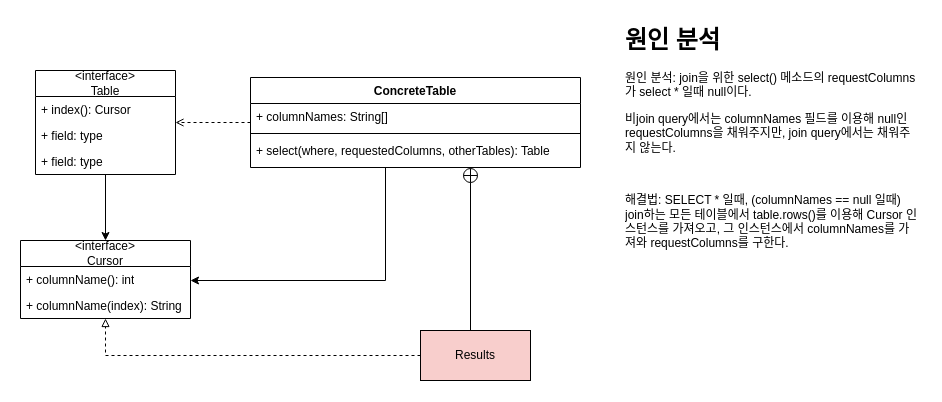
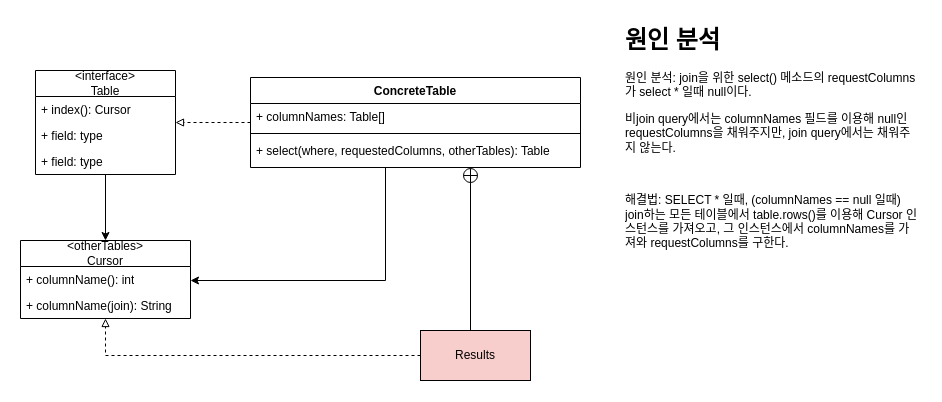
(326, 118) -> (323, 118)
(183, 123) -> (185, 123)
(106, 254) -> (106, 254)
(107, 314) -> (105, 307)
